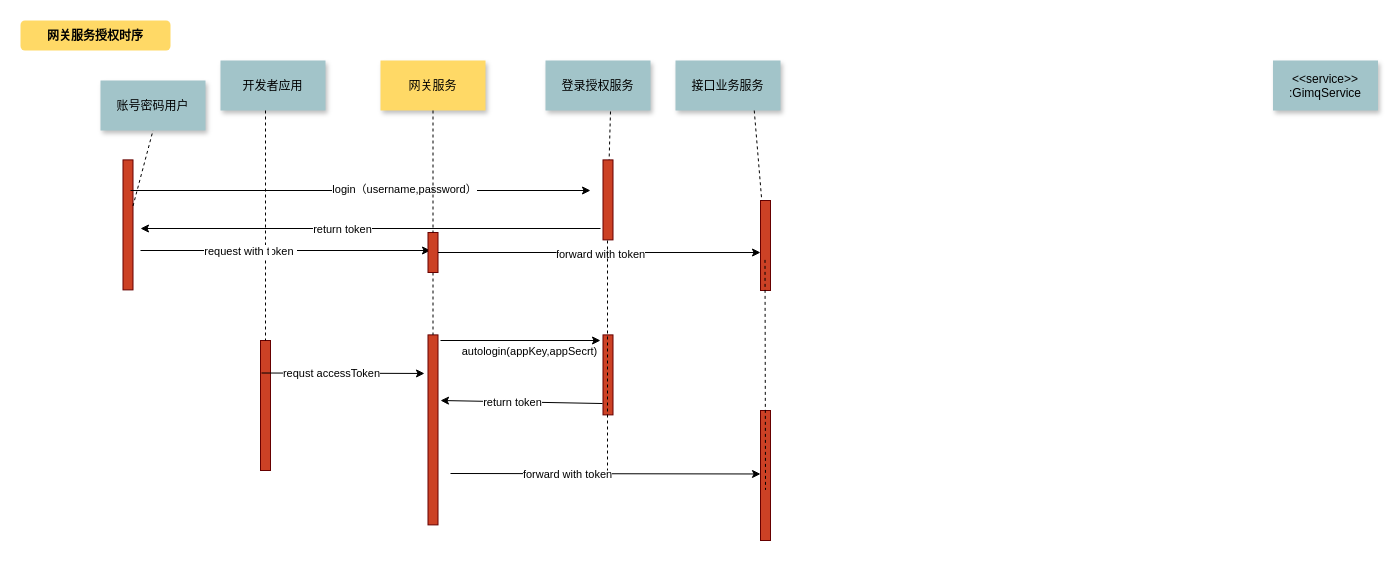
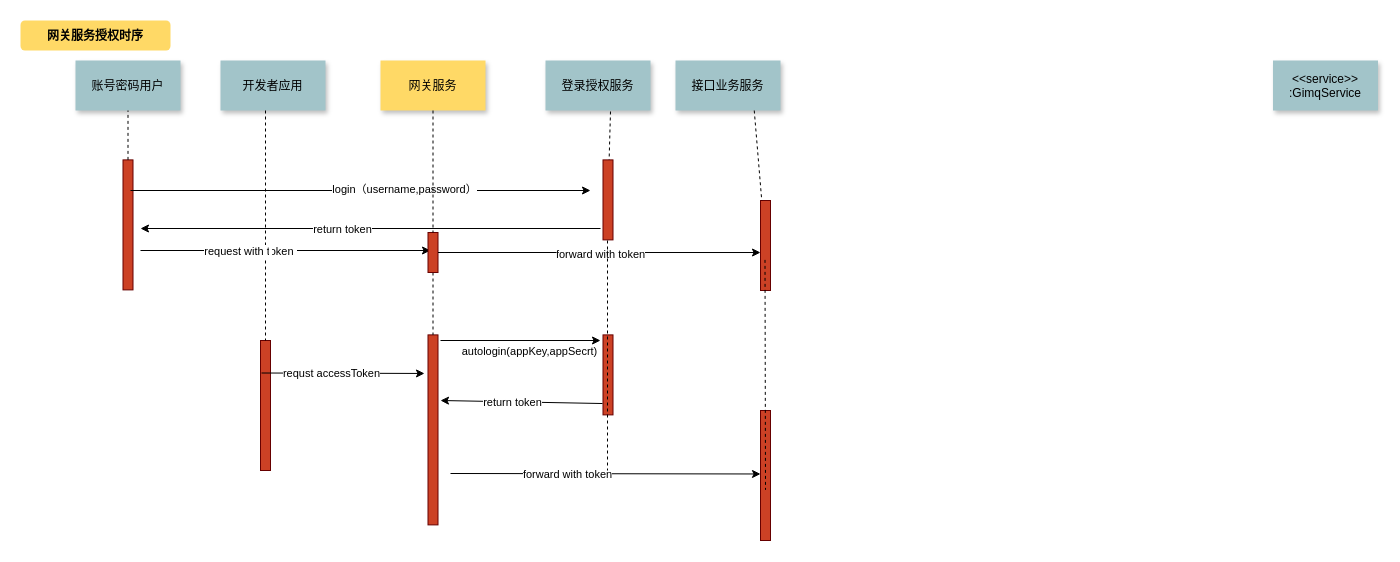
(153, 106) -> (128, 86)
